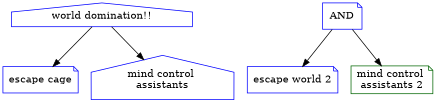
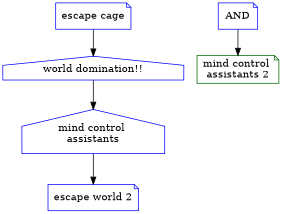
(75, 44) -> (93, 39)
(320, 45) -> (93, 165)
